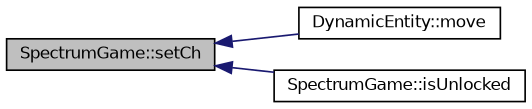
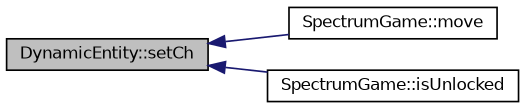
(400, 23) -> (393, 23)
(111, 54) -> (107, 54)
